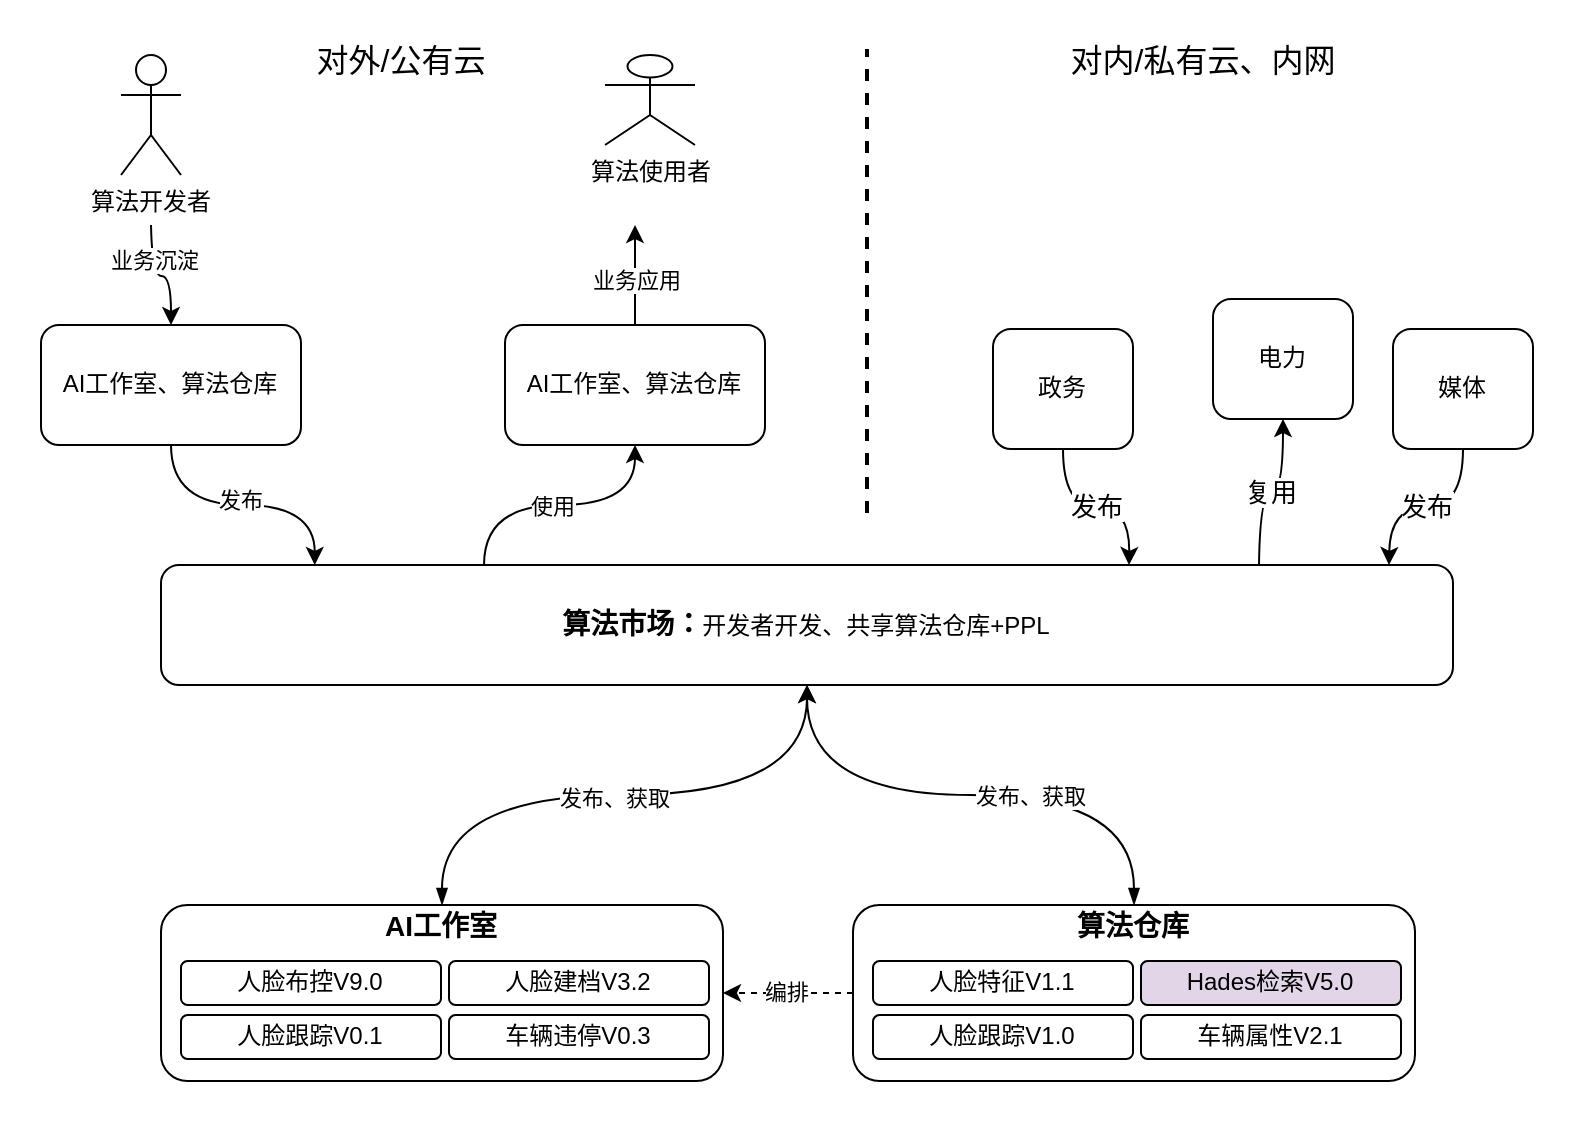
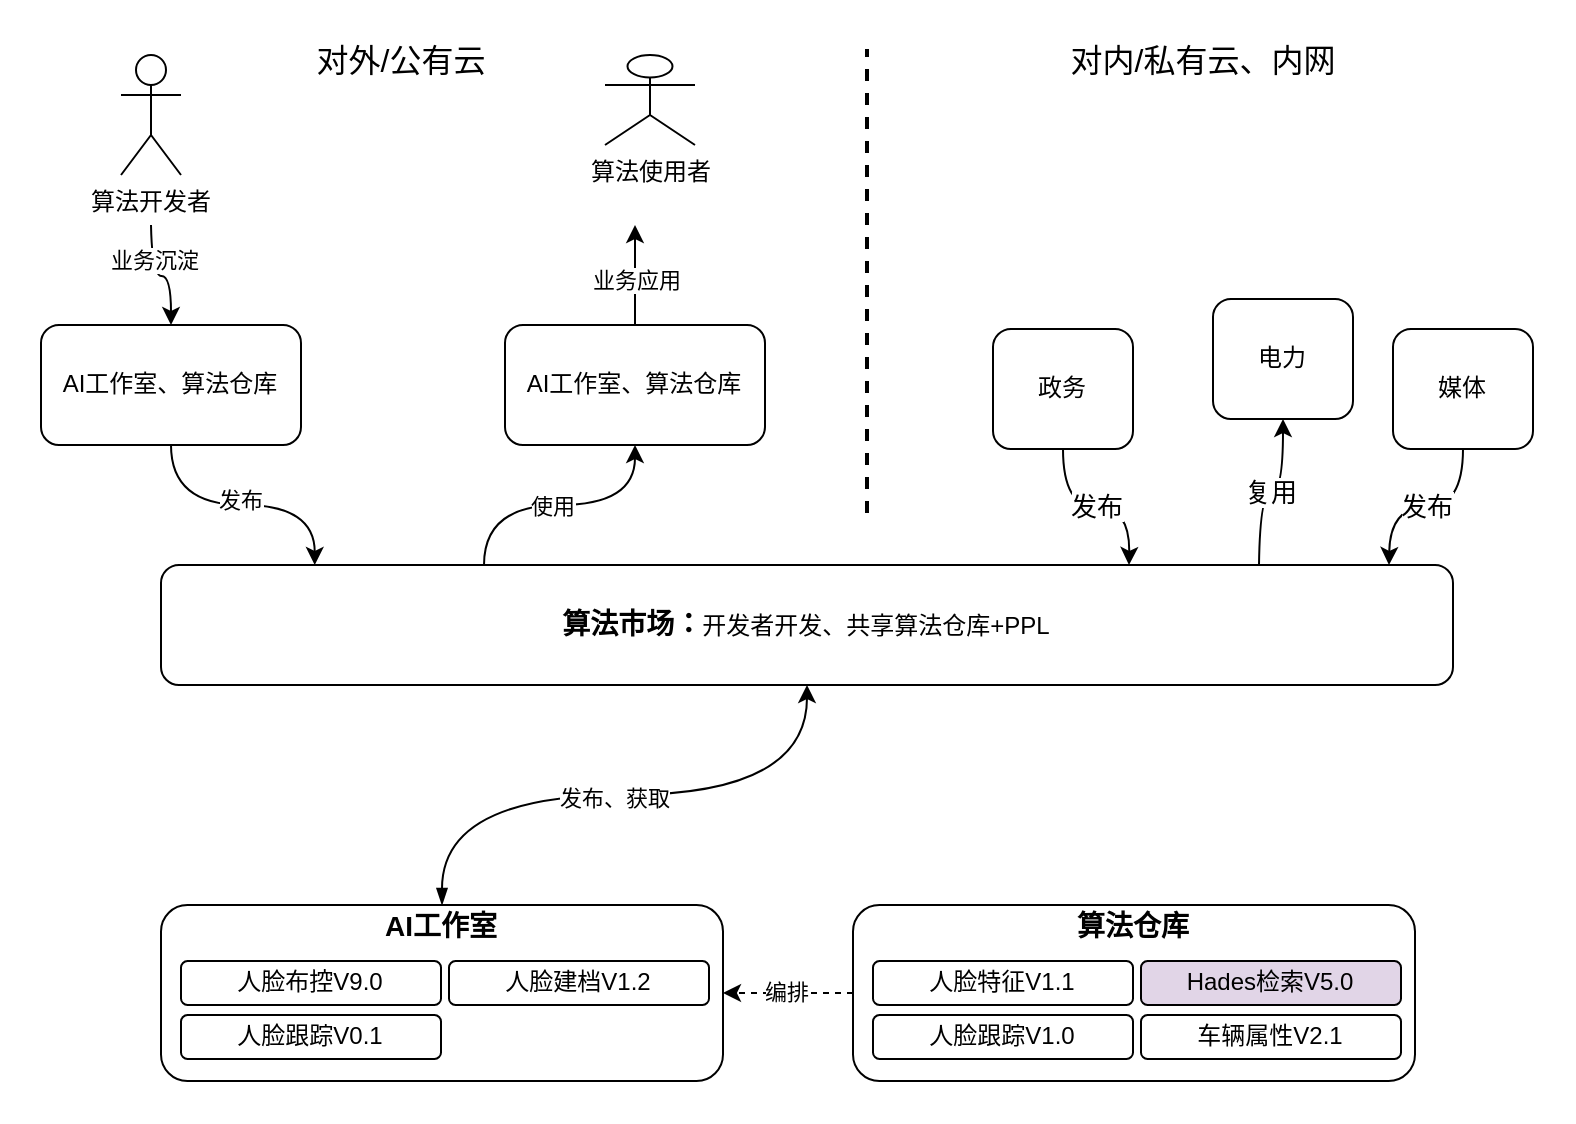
(898, 788) -> none
(579, 983) -> (579, 983)
(579, 1037) -> none
